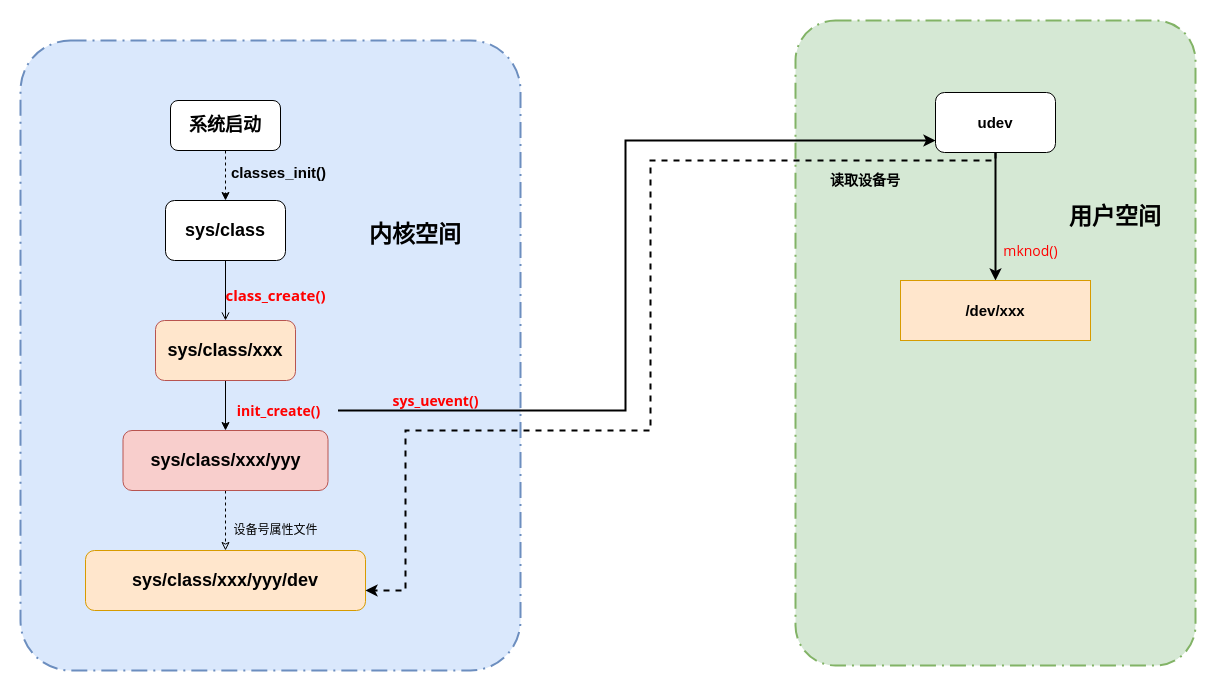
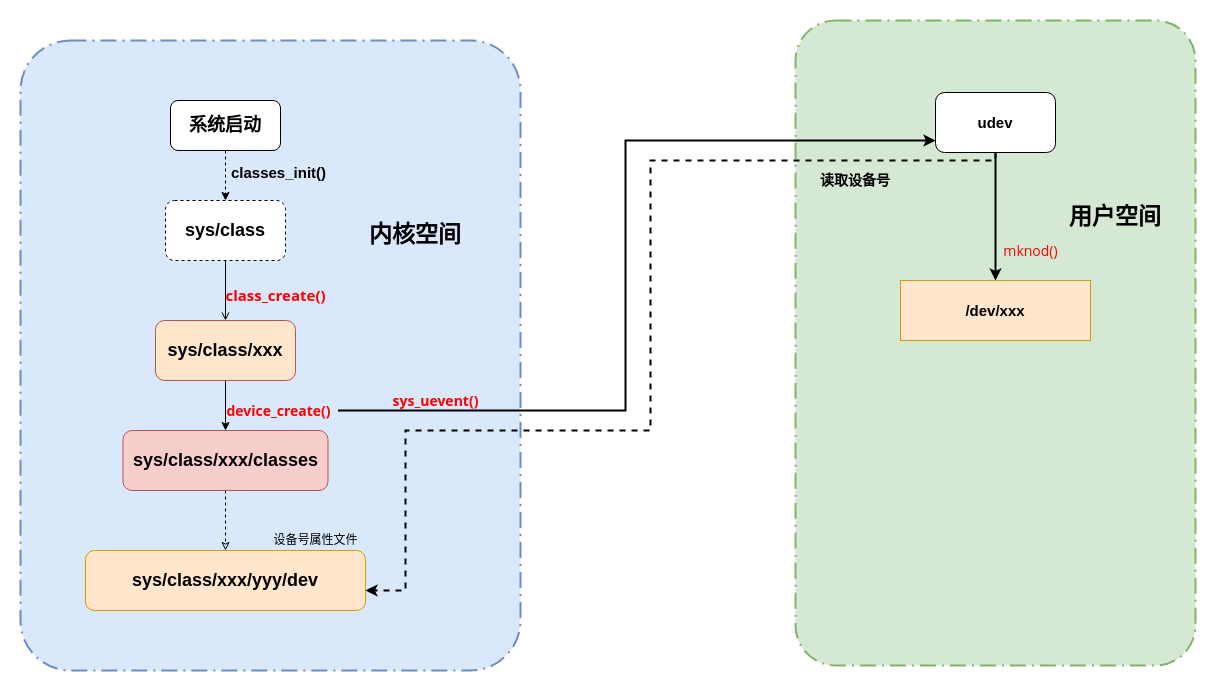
(866, 181) -> (856, 181)
(226, 231) -> (226, 231)
(279, 411) -> (279, 411)
(226, 461) -> (226, 461)
(276, 531) -> (316, 541)
